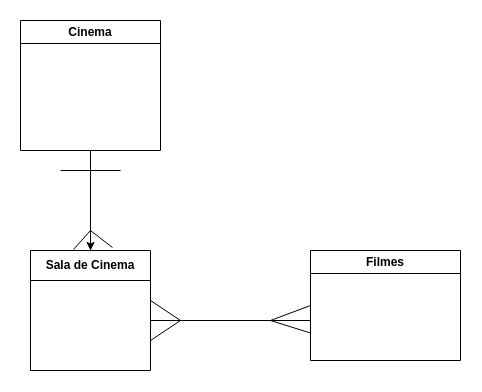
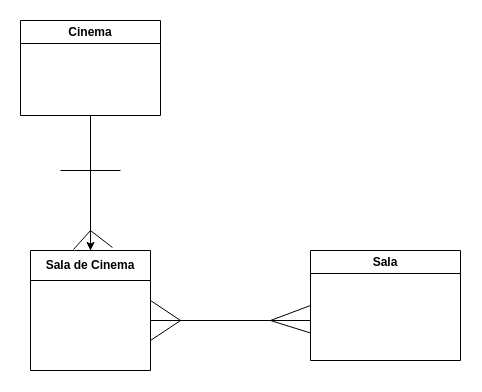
(91, 86) -> (91, 68)
(386, 263) -> (386, 263)
